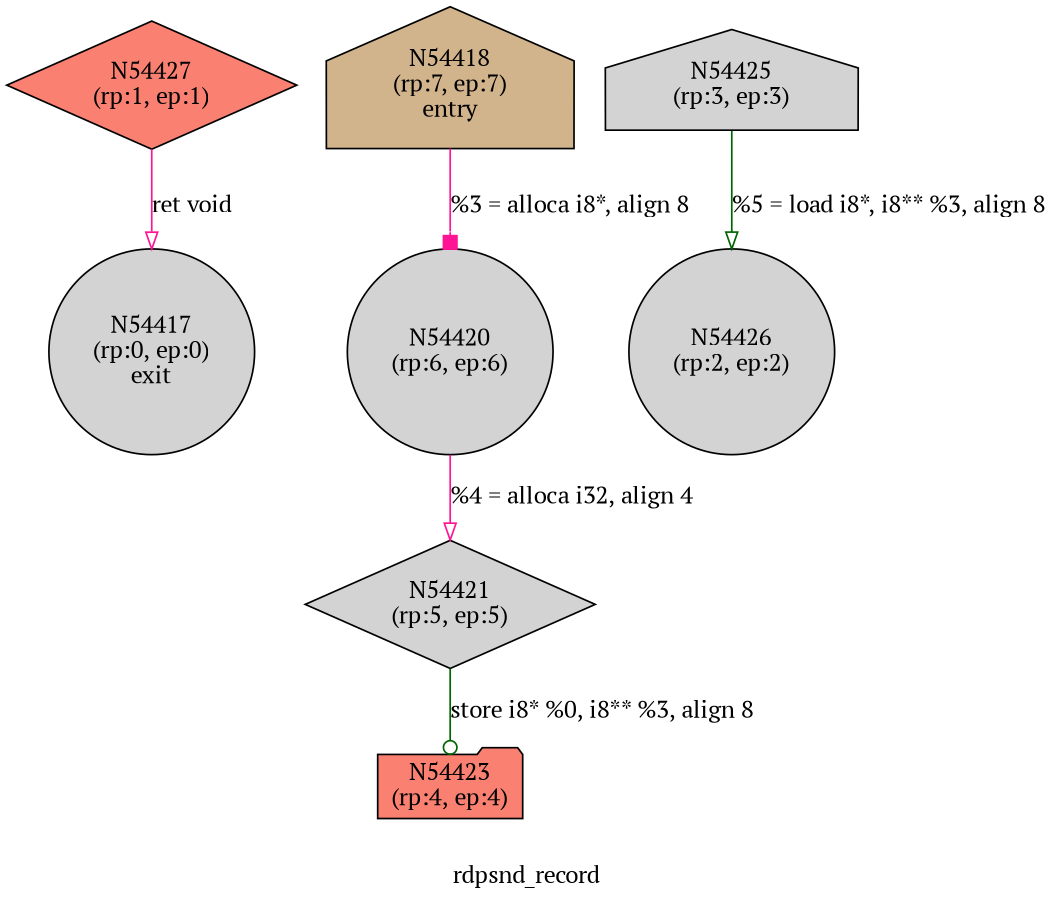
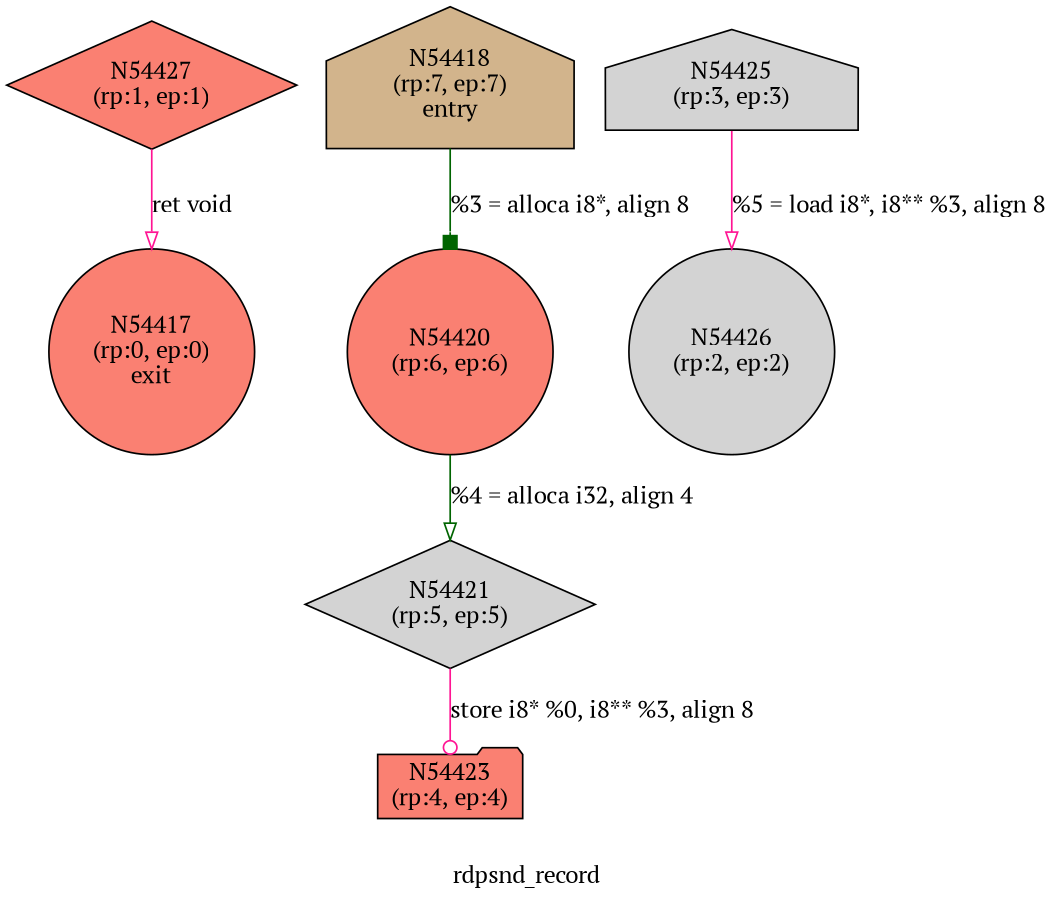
(732, 181) -> (732, 181)
(450, 190) -> (450, 190)
(152, 352) -> (152, 352)
(450, 352) -> (450, 352)
(450, 489) -> (450, 489)
(450, 705) -> (450, 705)
